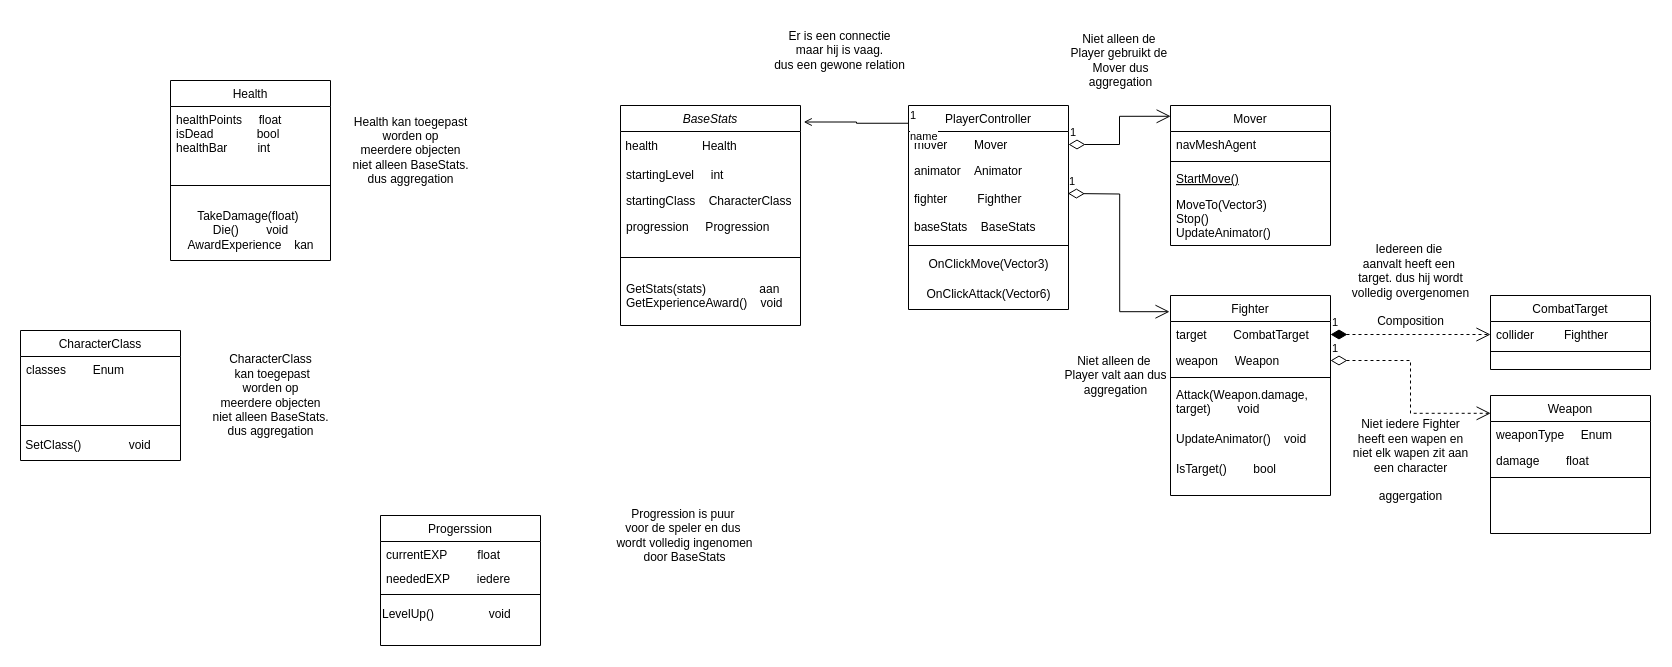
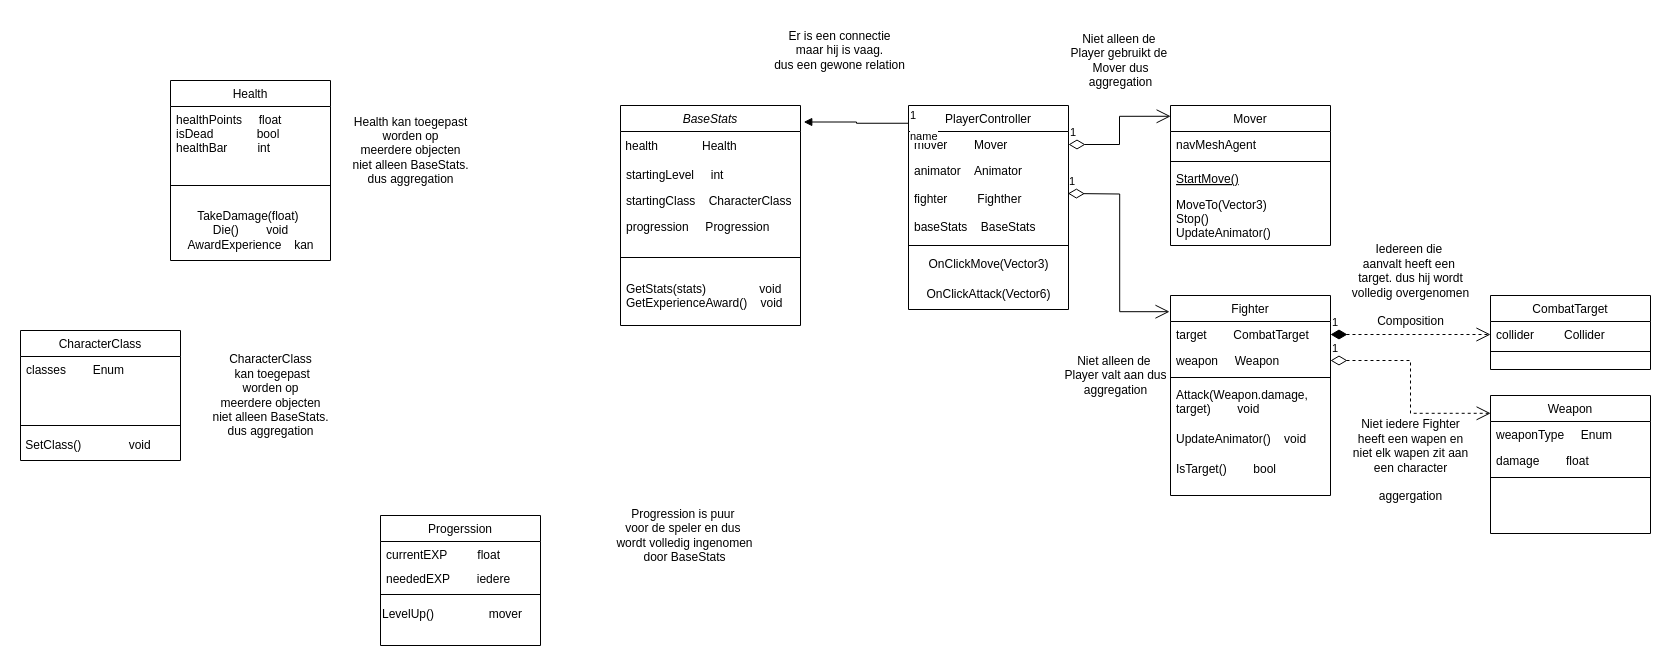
(810, 122) -> (813, 122)
(740, 289) -> (742, 289)
(1574, 335) -> (1571, 335)
(430, 615) -> (435, 615)
